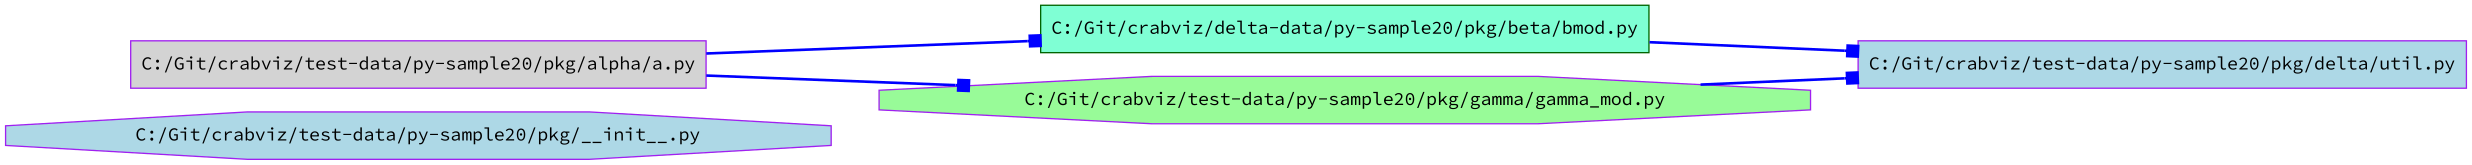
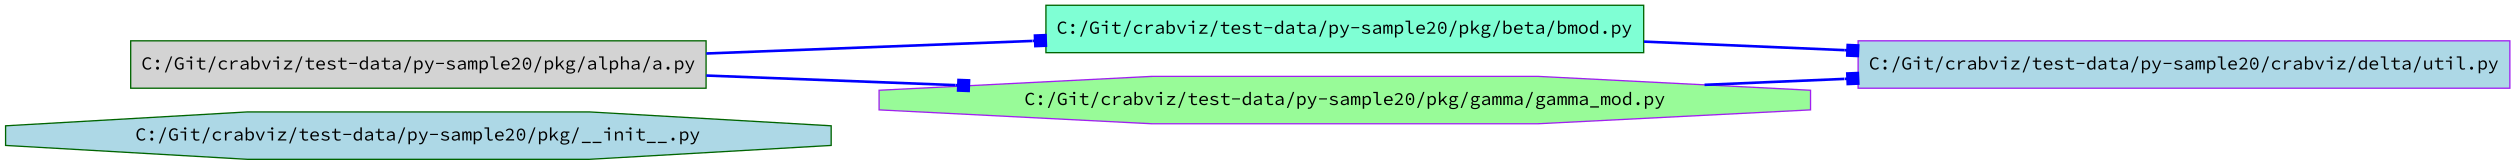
(1345, 29) -> (1345, 29)
(418, 65) -> (418, 65)
(2162, 65) -> (2184, 65)
(418, 136) -> (418, 136)
